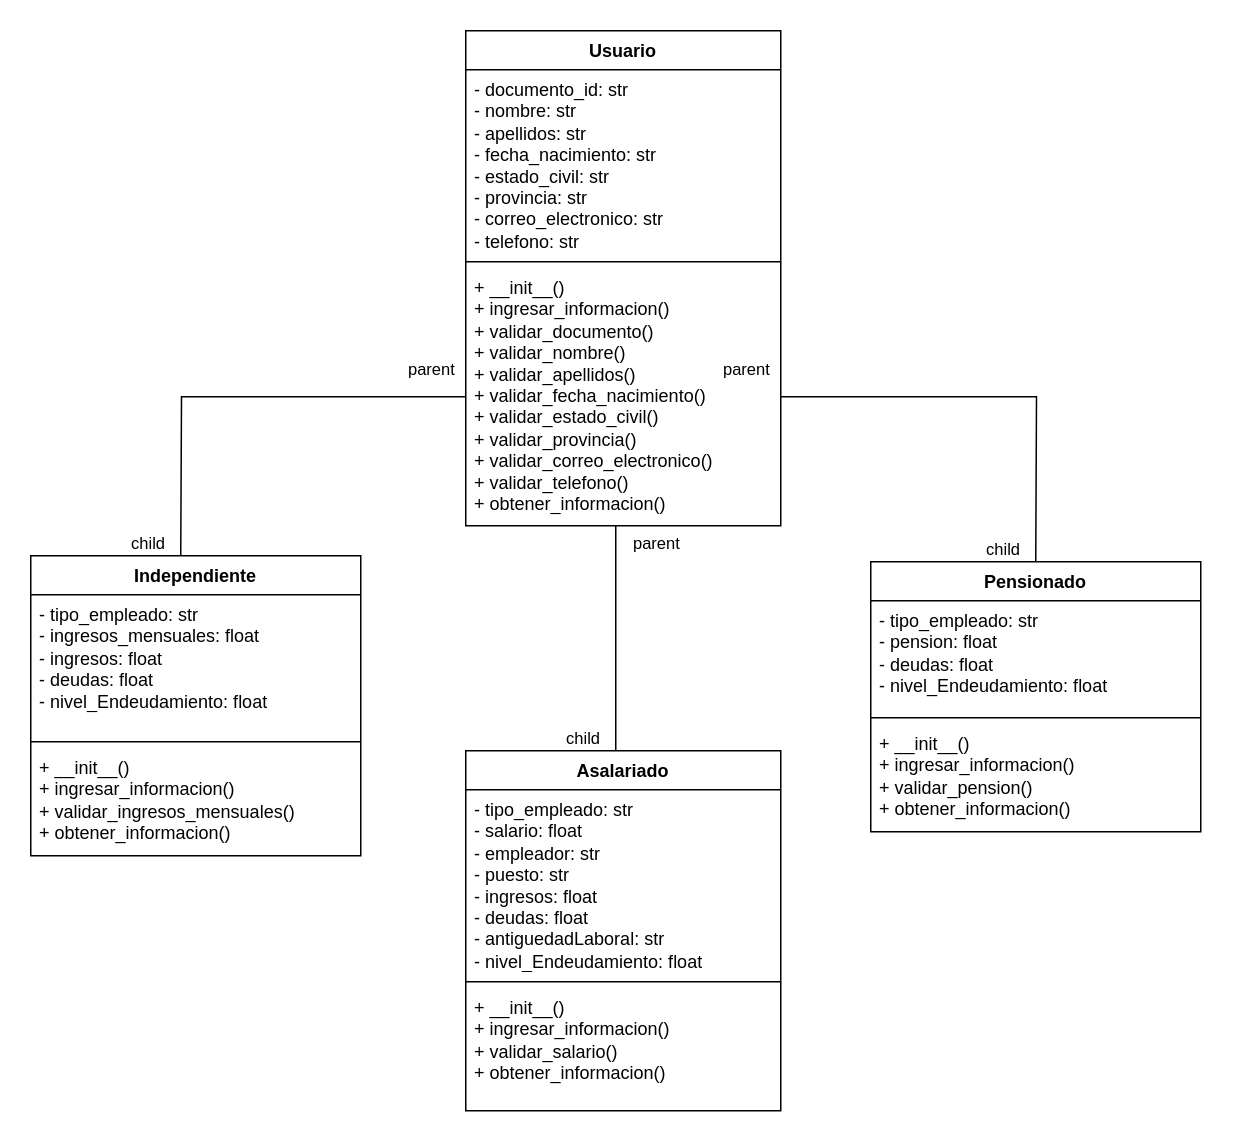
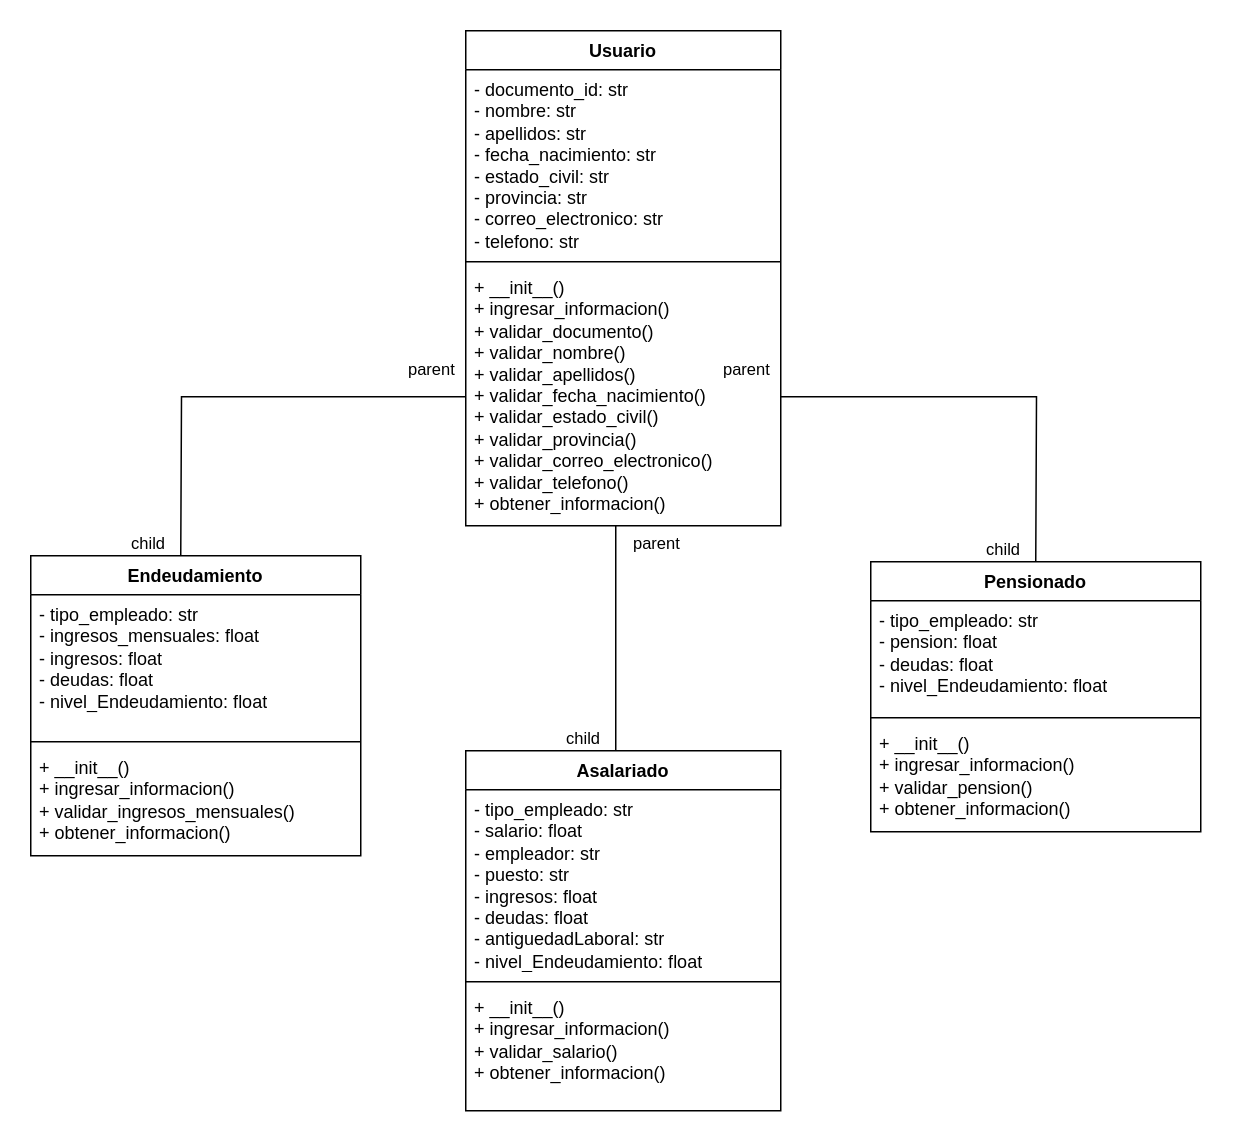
(196, 577) -> (196, 577)
